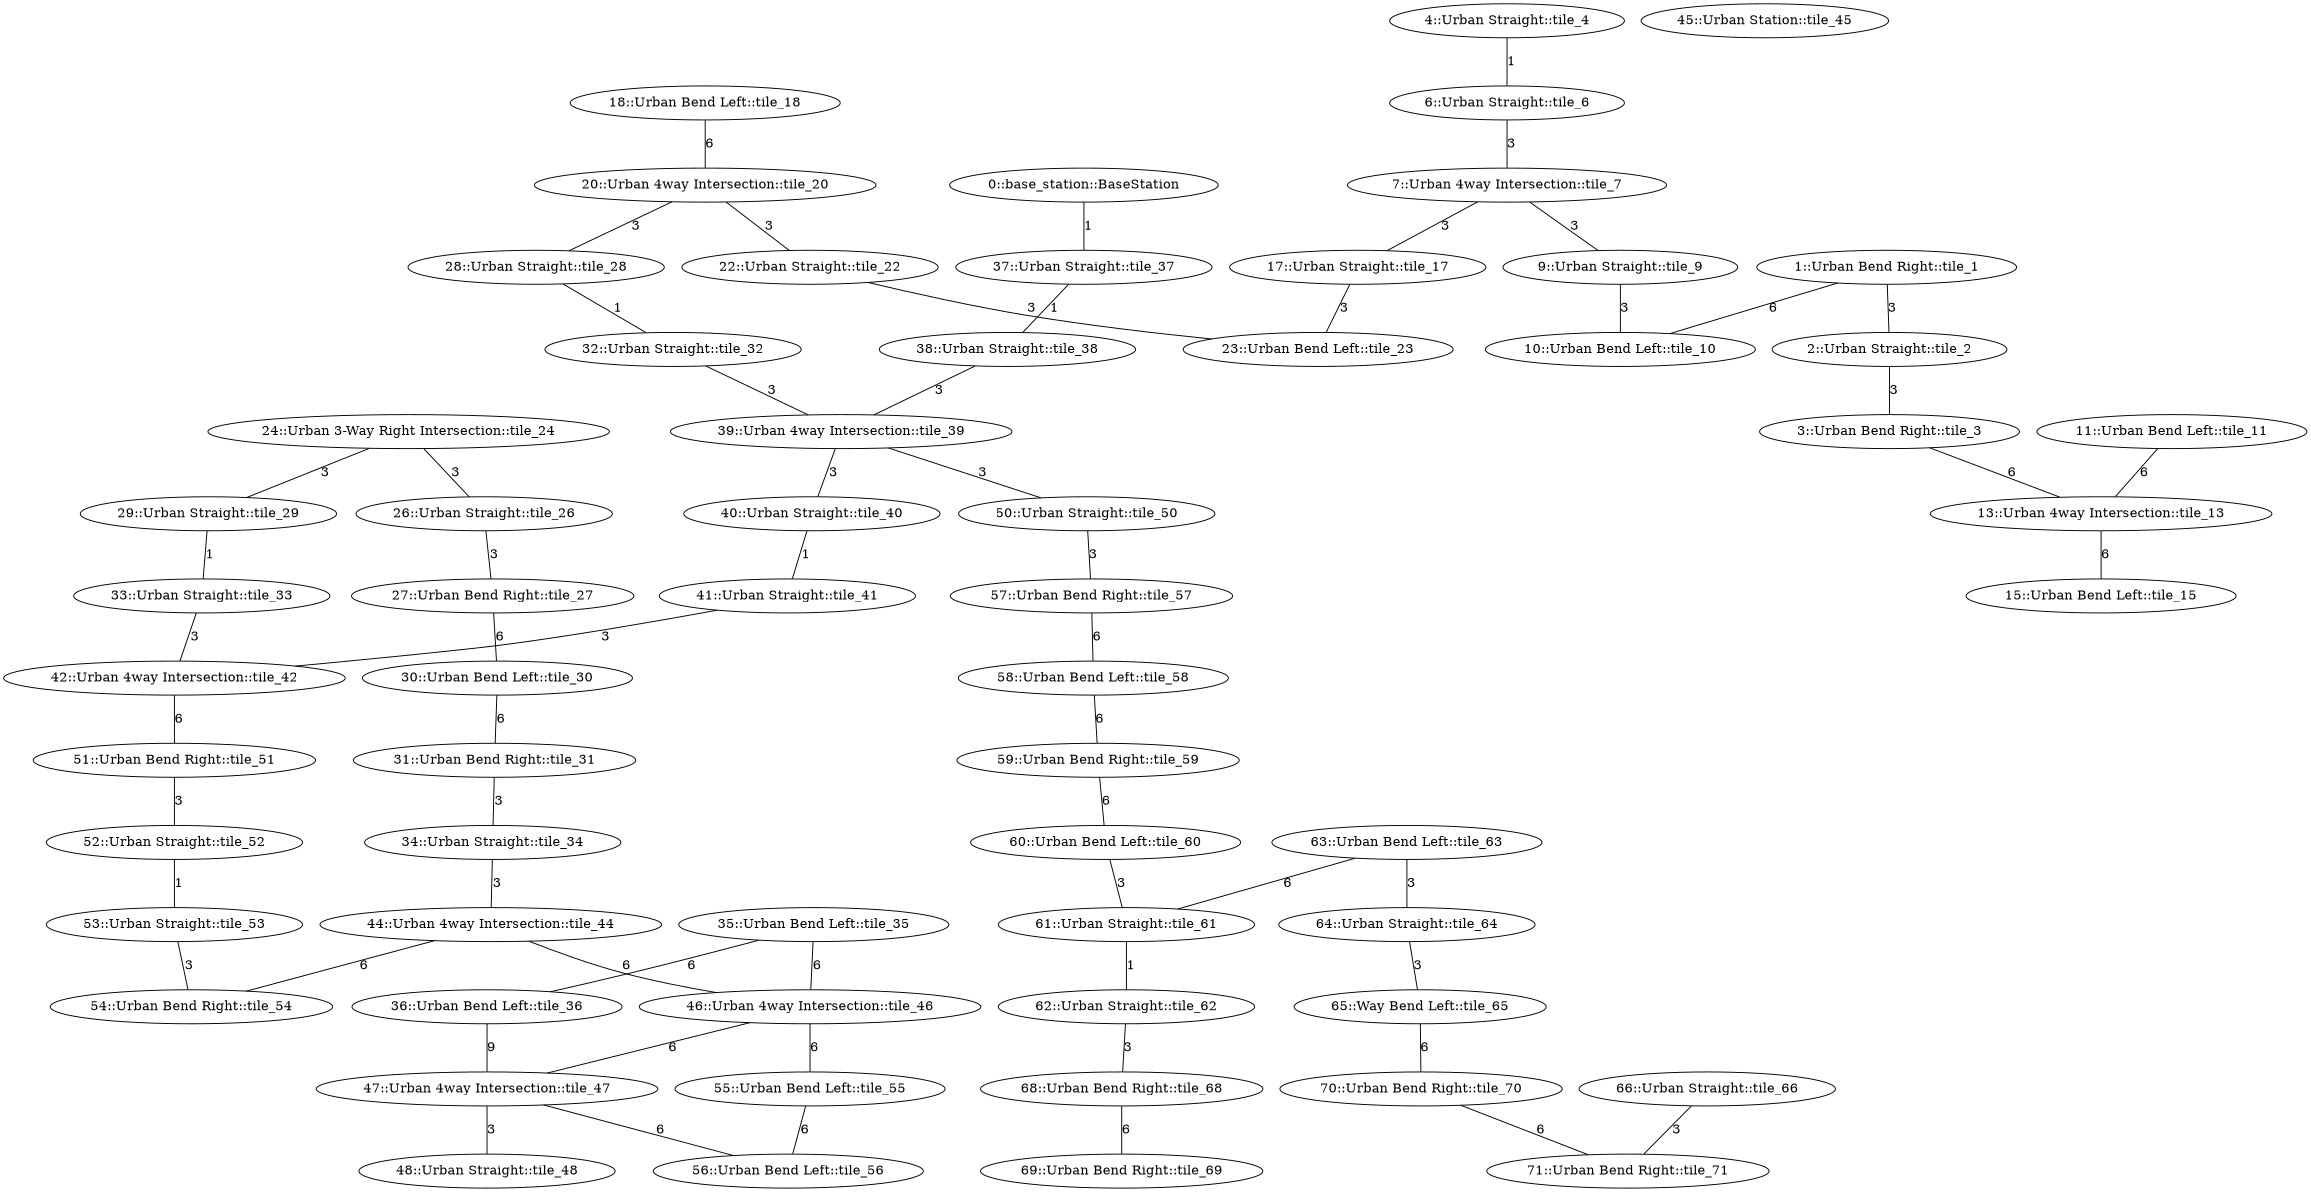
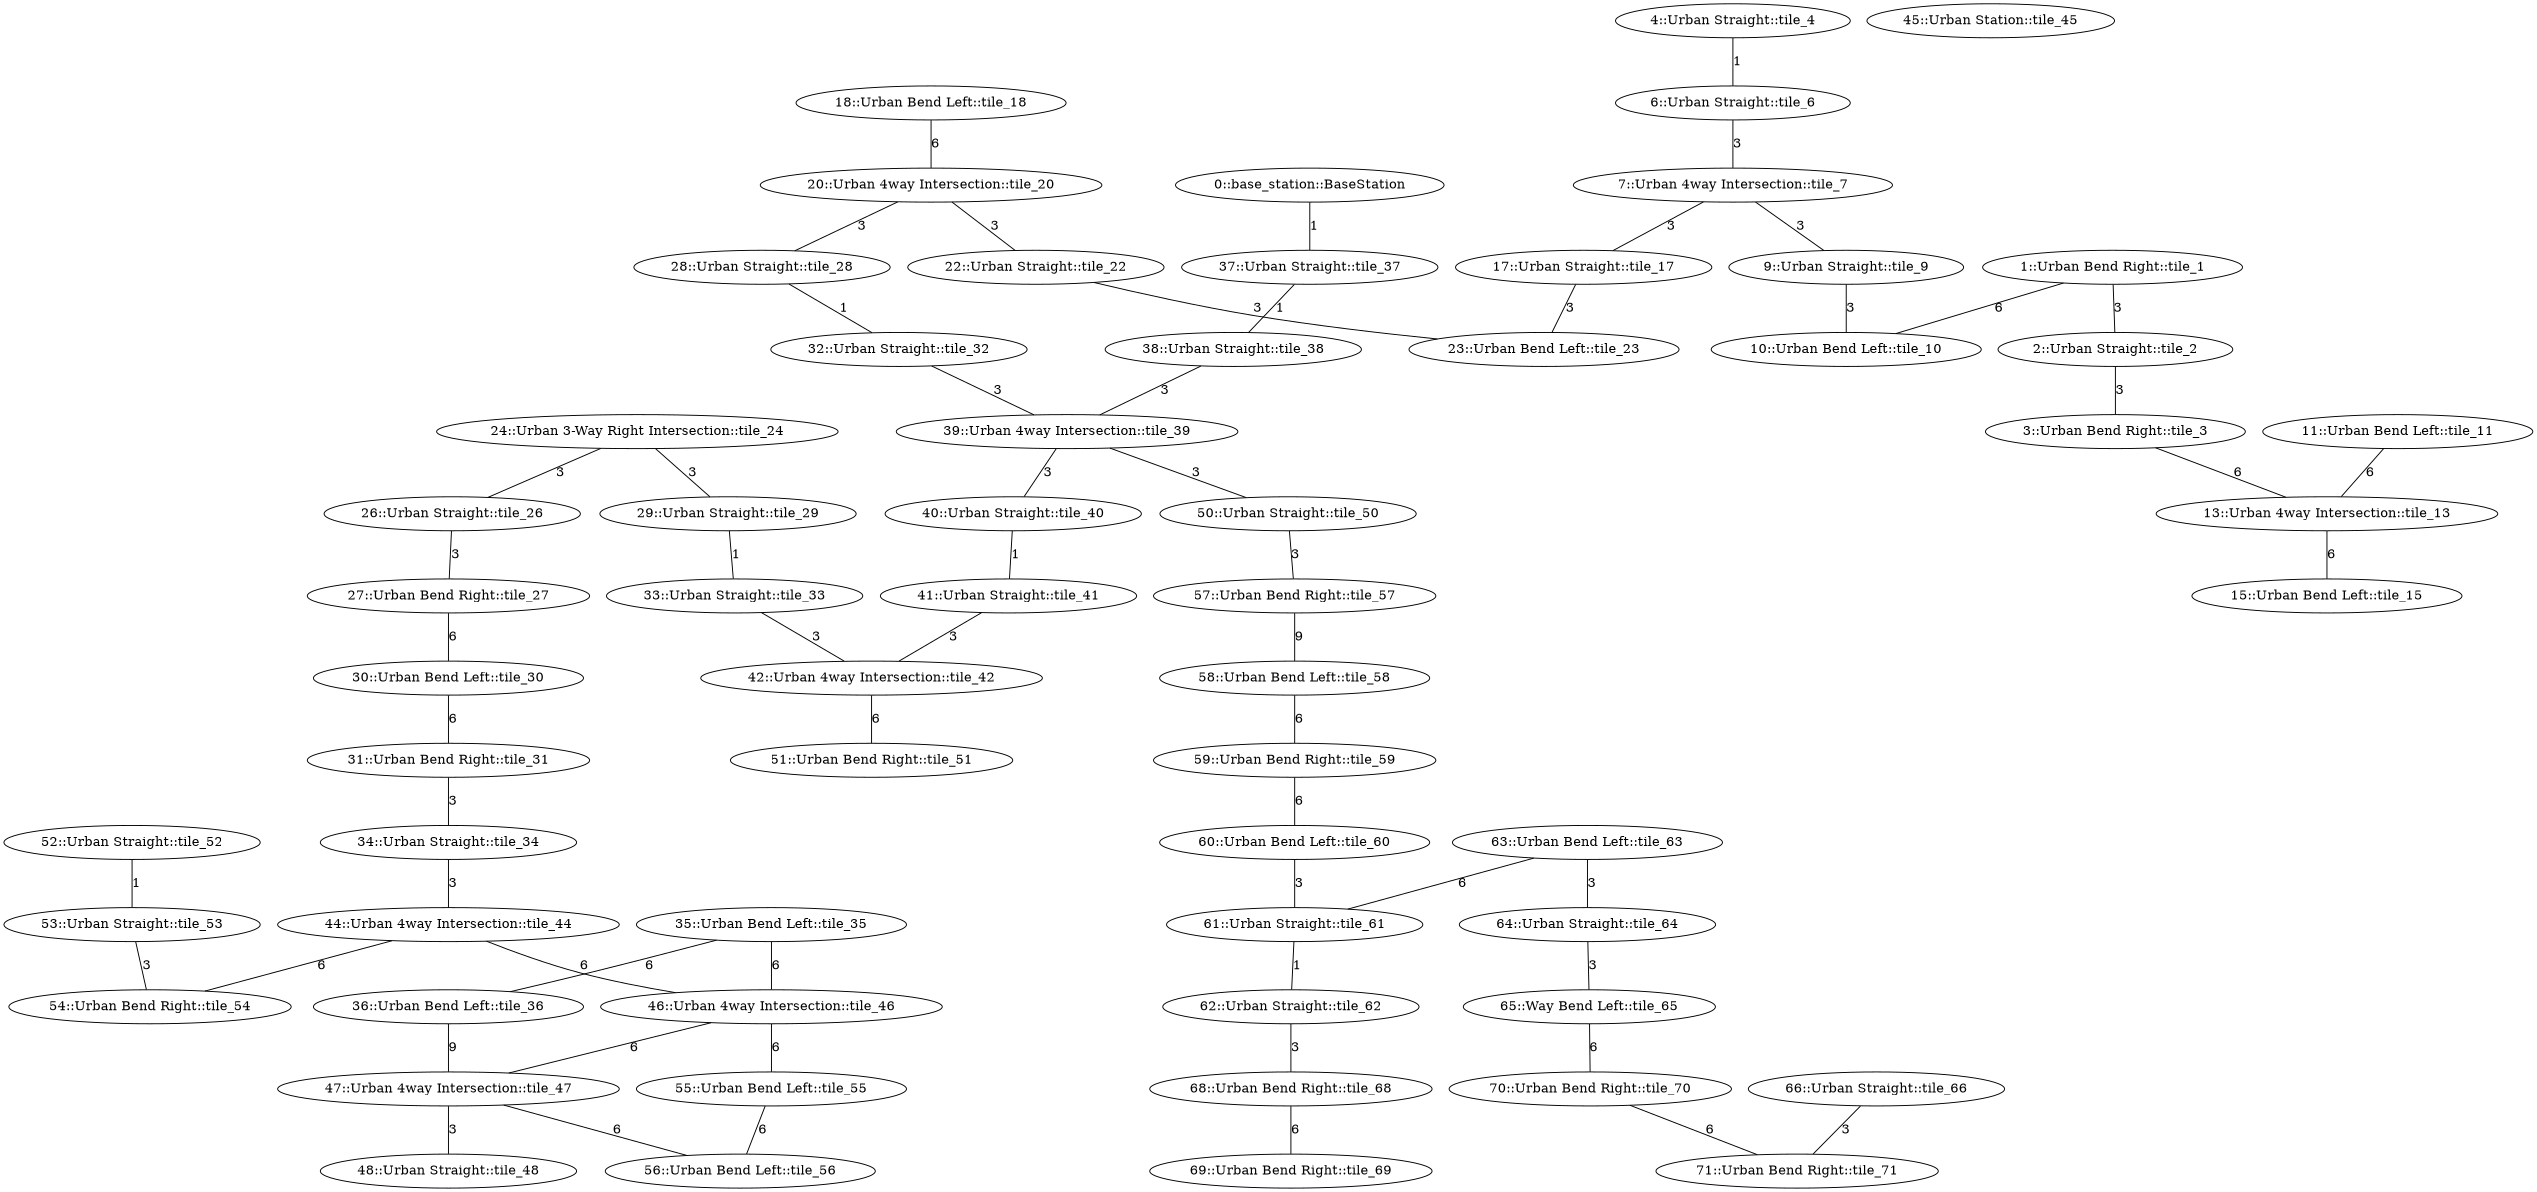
(1097, 637) -> (1299, 637)
(174, 801) -> none
